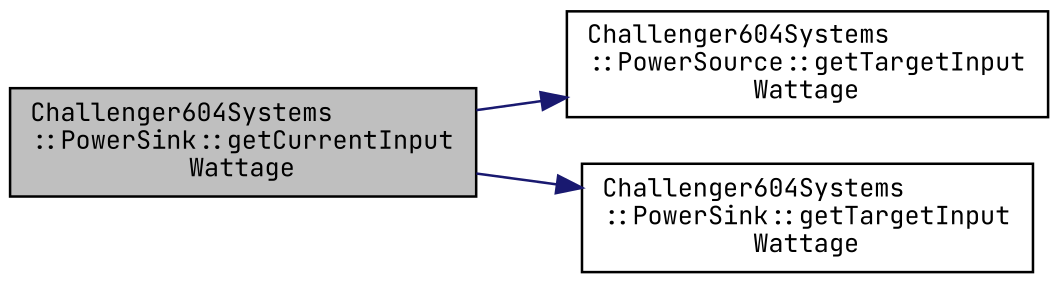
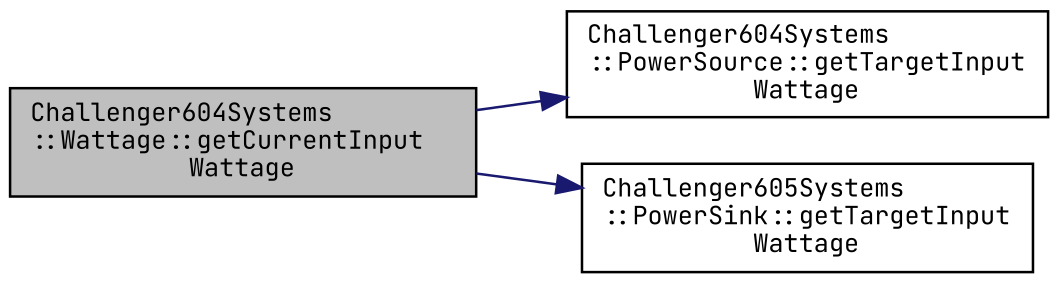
(243, 142) -> (243, 142)
(807, 218) -> (807, 218)
